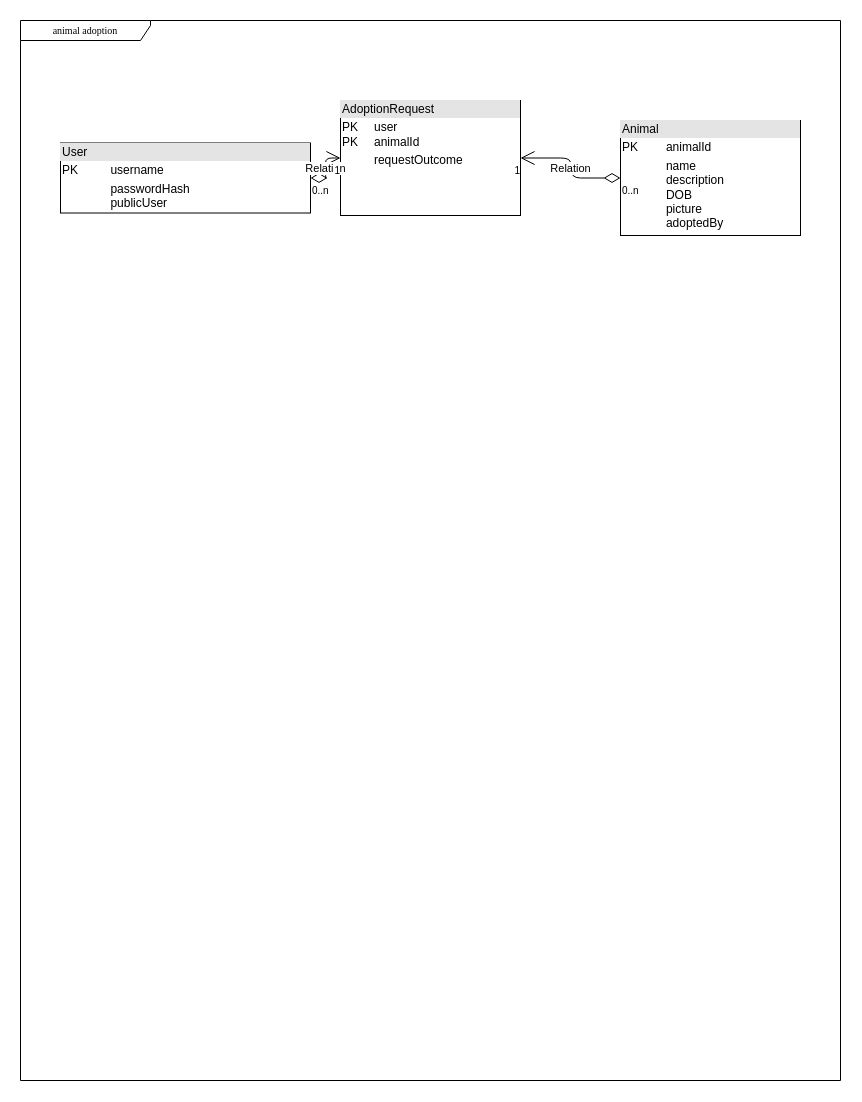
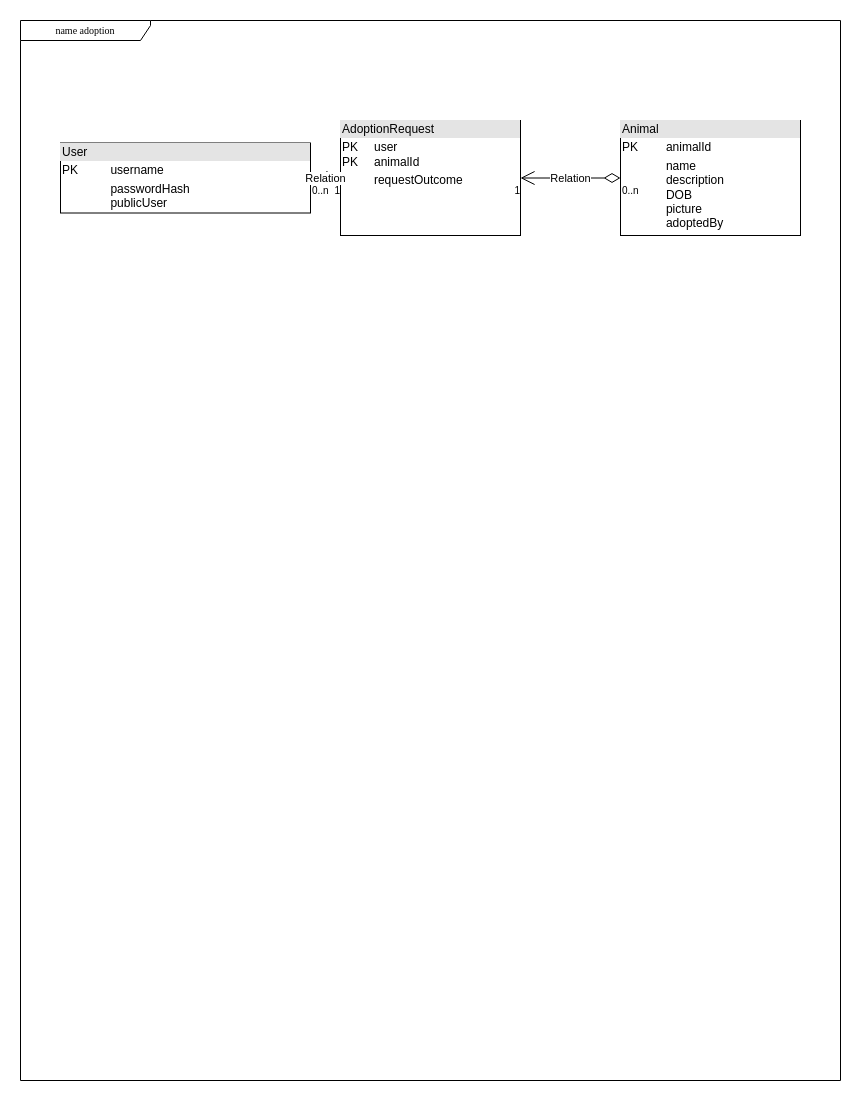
(86, 31) -> (86, 31)
(431, 158) -> (431, 178)
